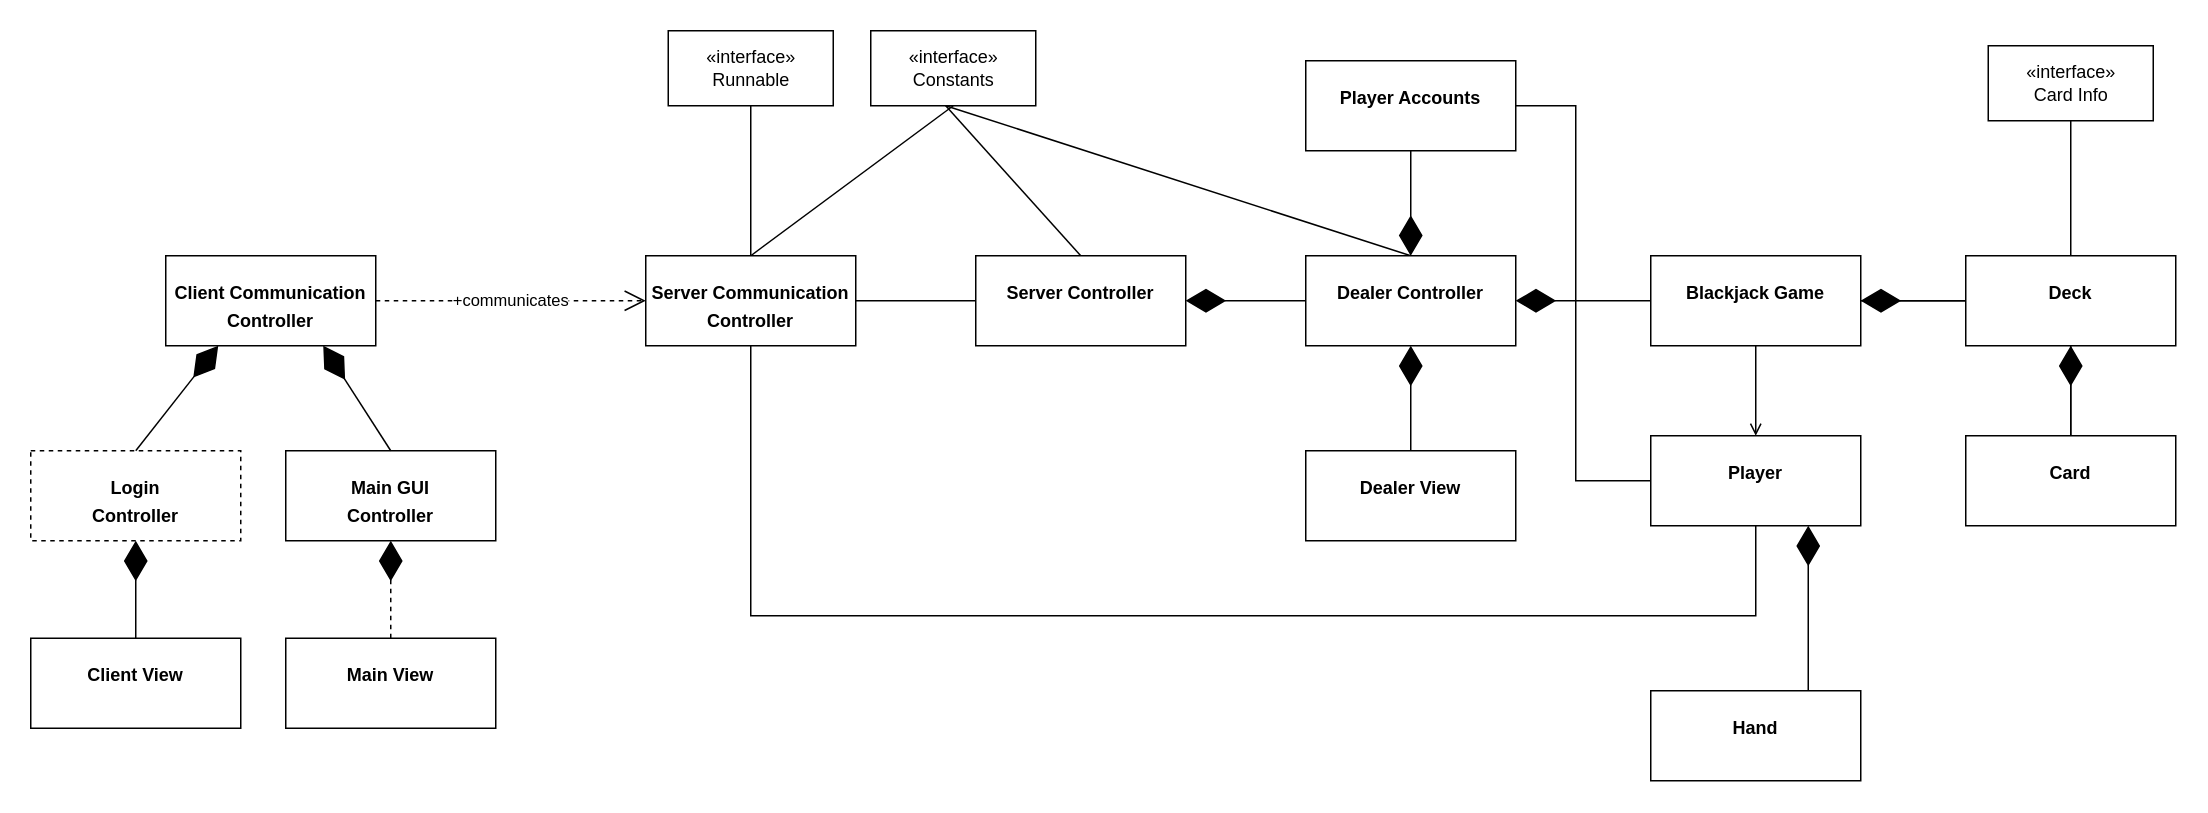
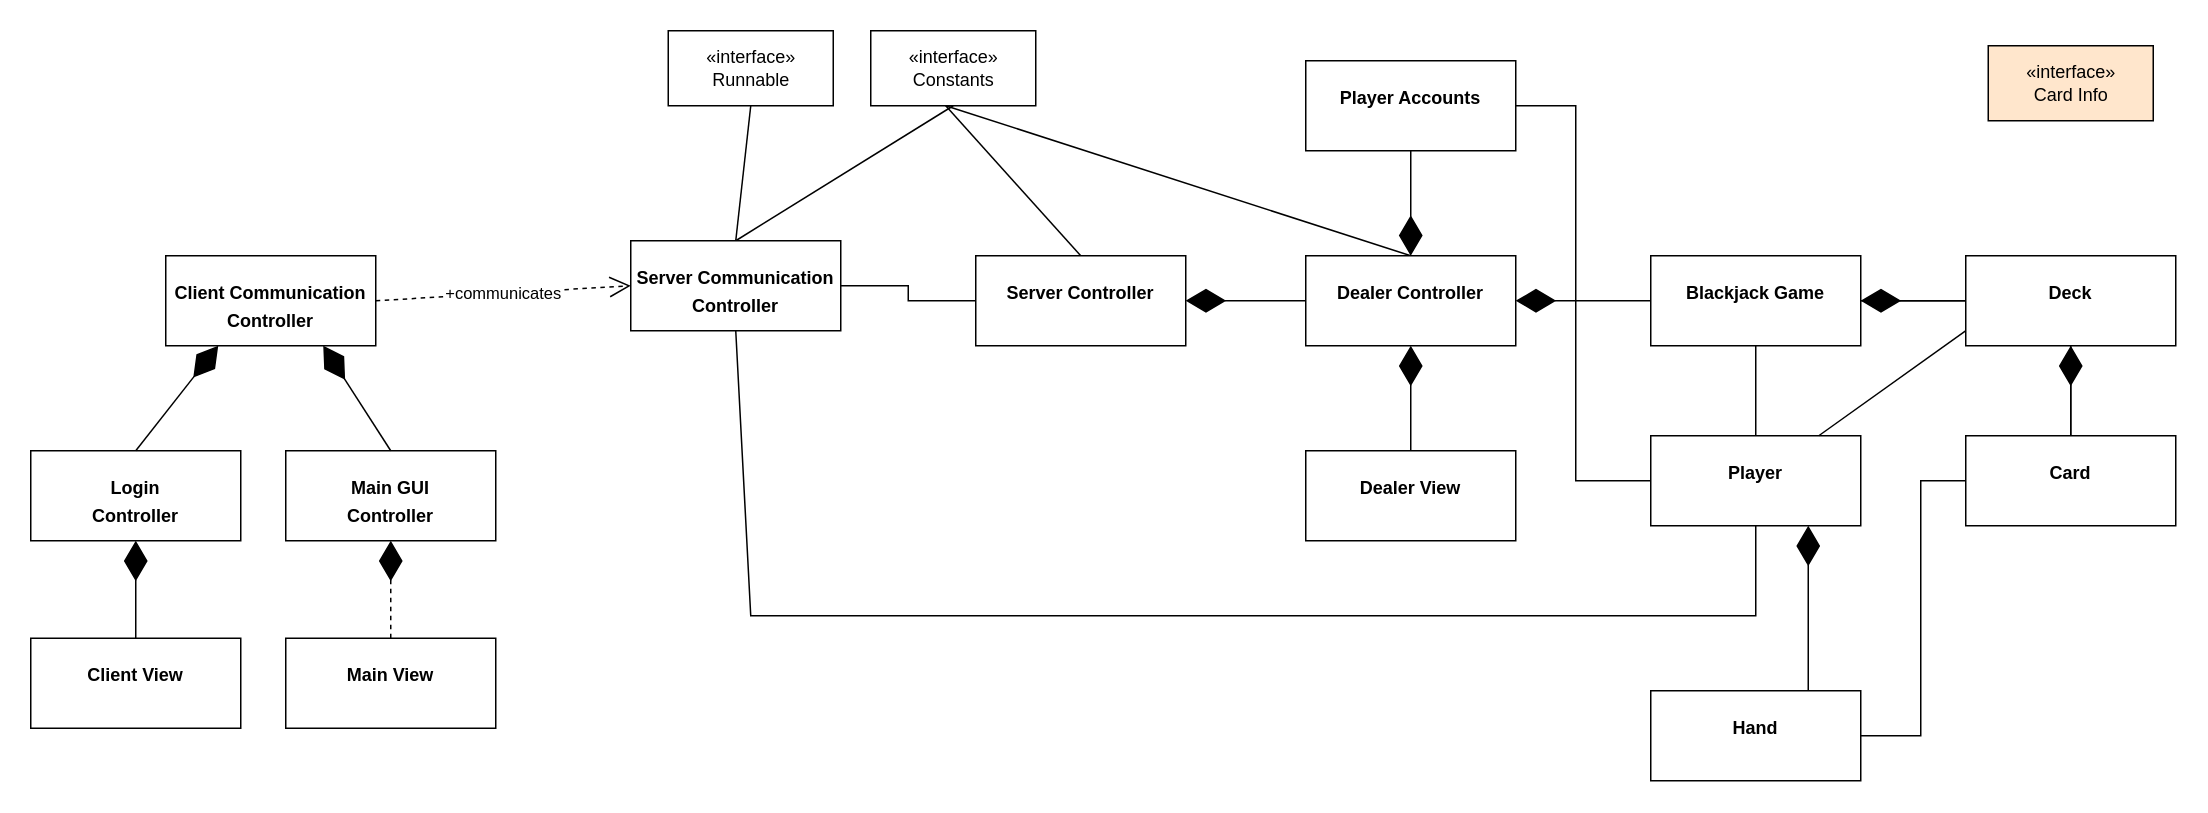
(2071, 83) -> (2071, 83)
(2071, 189) -> (1893, 383)
(751, 301) -> (736, 286)
(1756, 428) -> (1756, 429)
(136, 496) -> (136, 496)
none -> (1921, 616)
